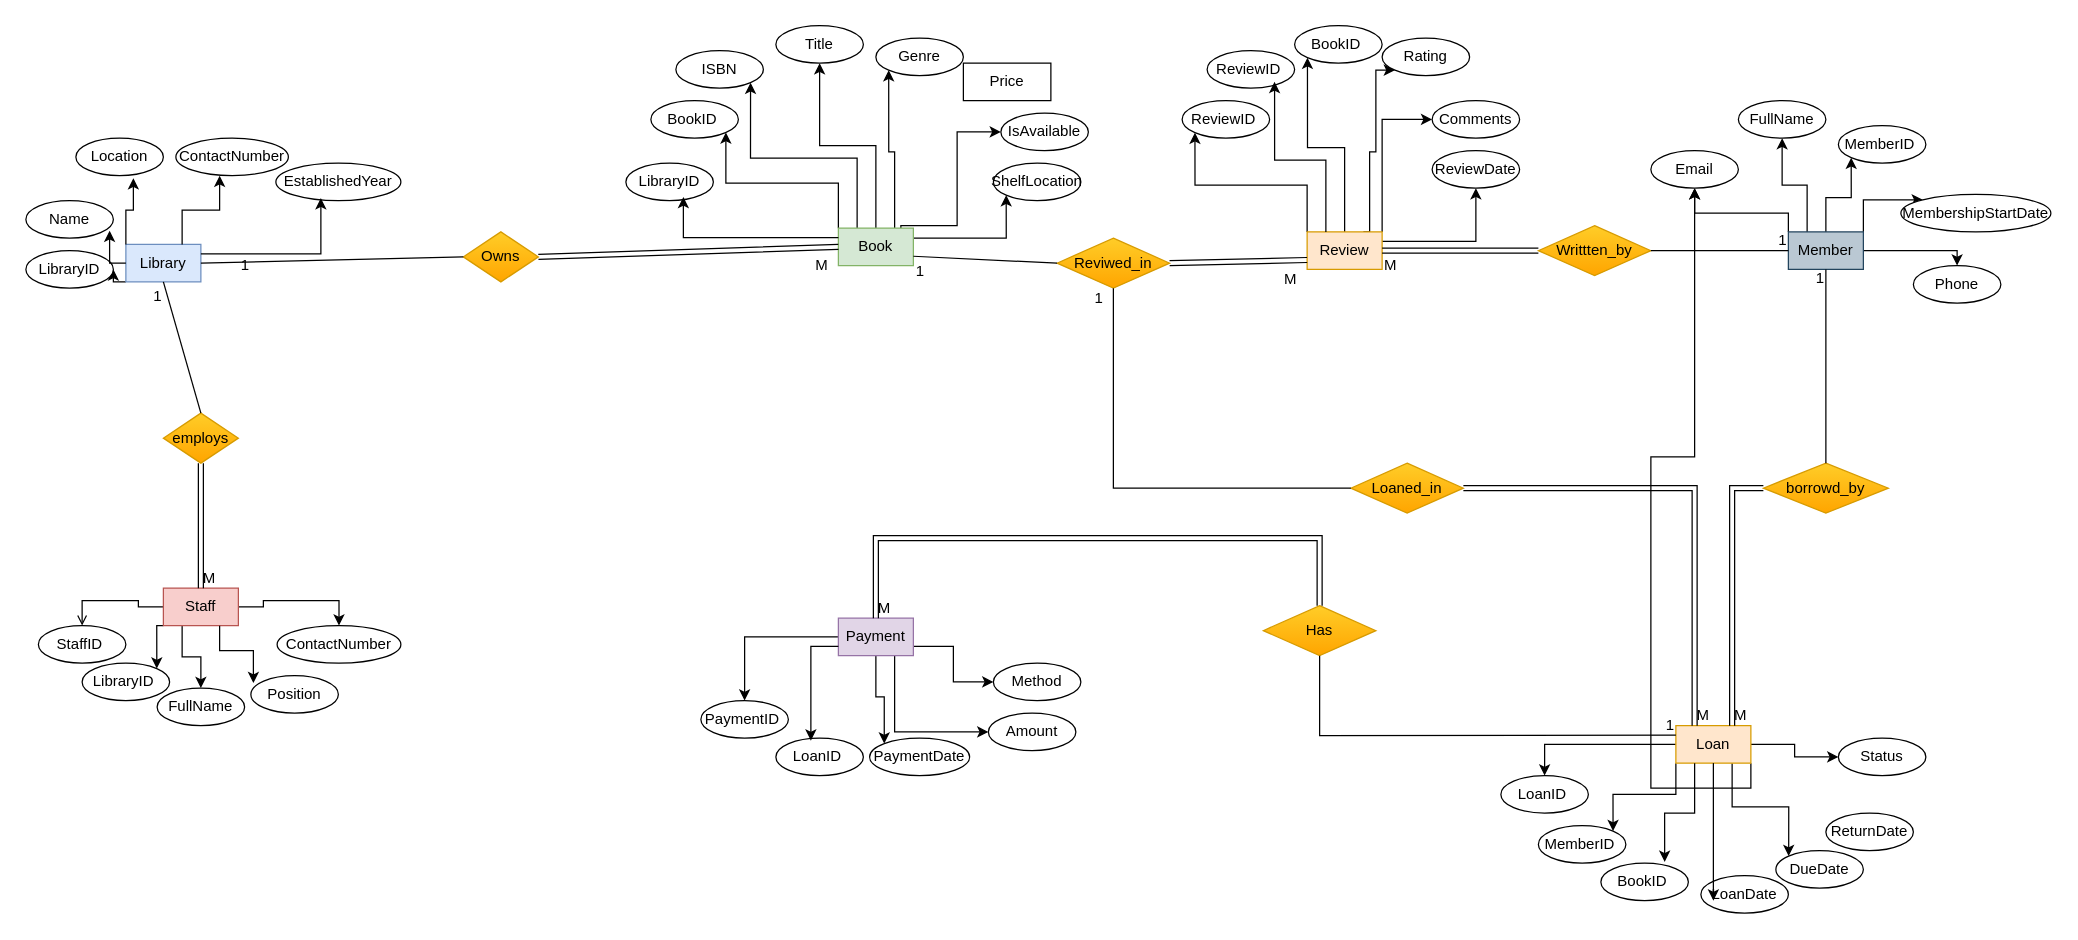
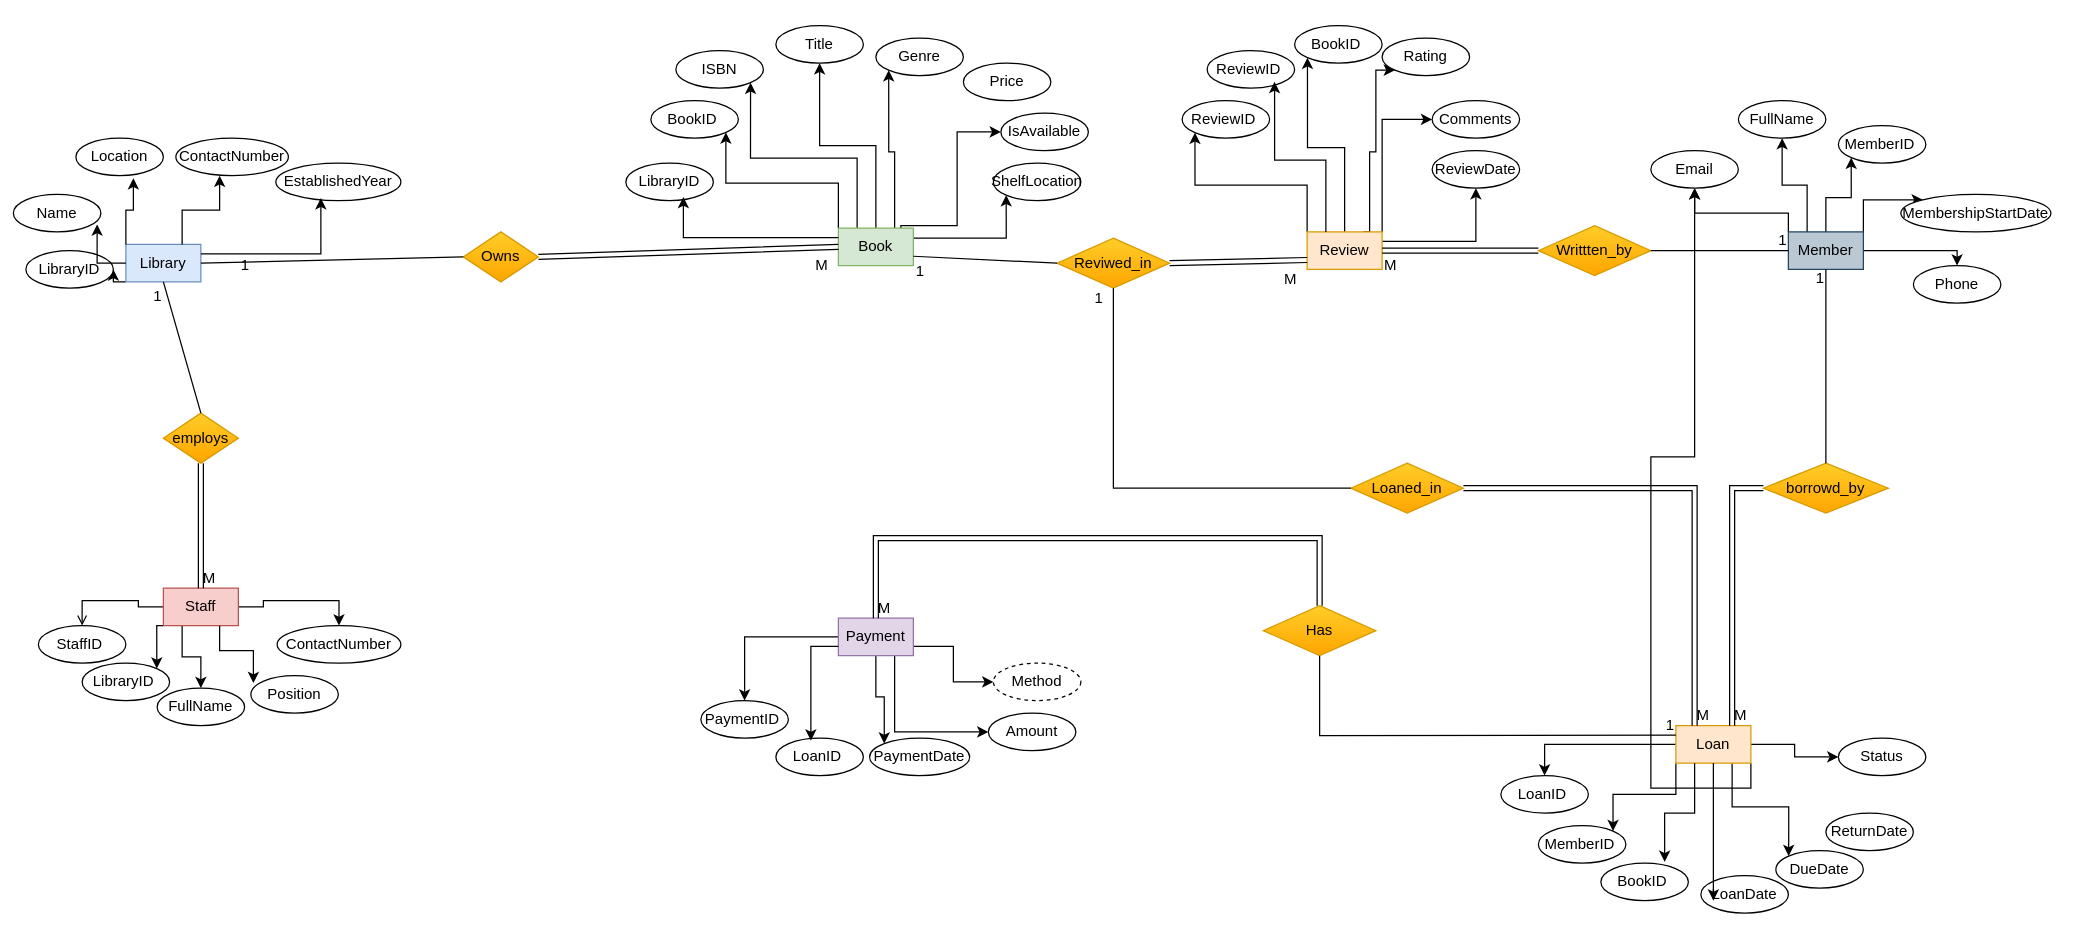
(1007, 82) -> (1007, 82)
(69, 219) -> (57, 213)
(1037, 682) -> (1037, 682)
